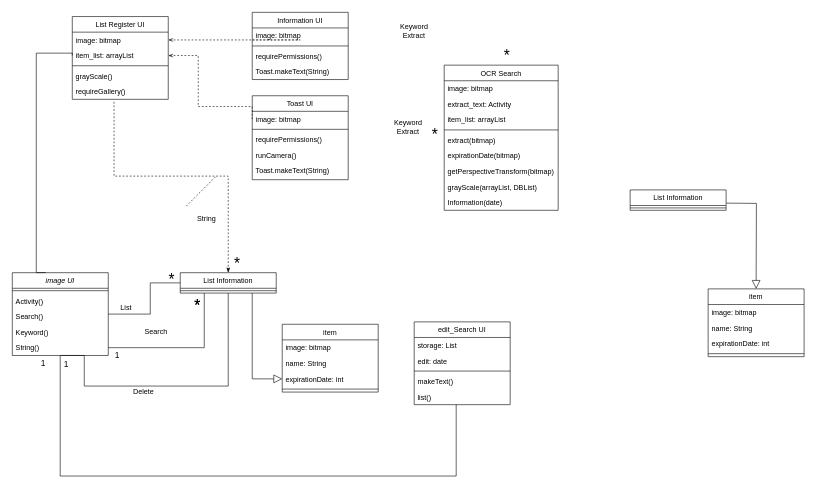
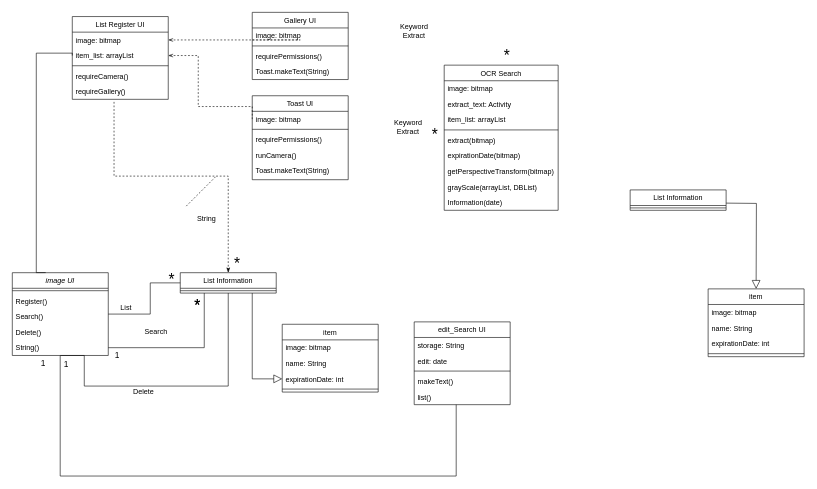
(300, 20) -> (300, 20)
(97, 76) -> (105, 76)
(34, 301) -> (35, 301)
(34, 332) -> (31, 332)
(441, 346) -> (445, 346)
